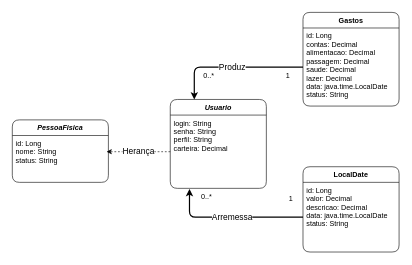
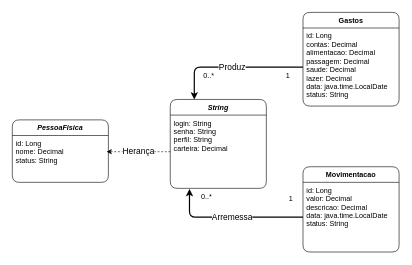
(218, 107) -> (218, 107)
(29, 143) -> (29, 143)
(350, 175) -> (350, 175)
